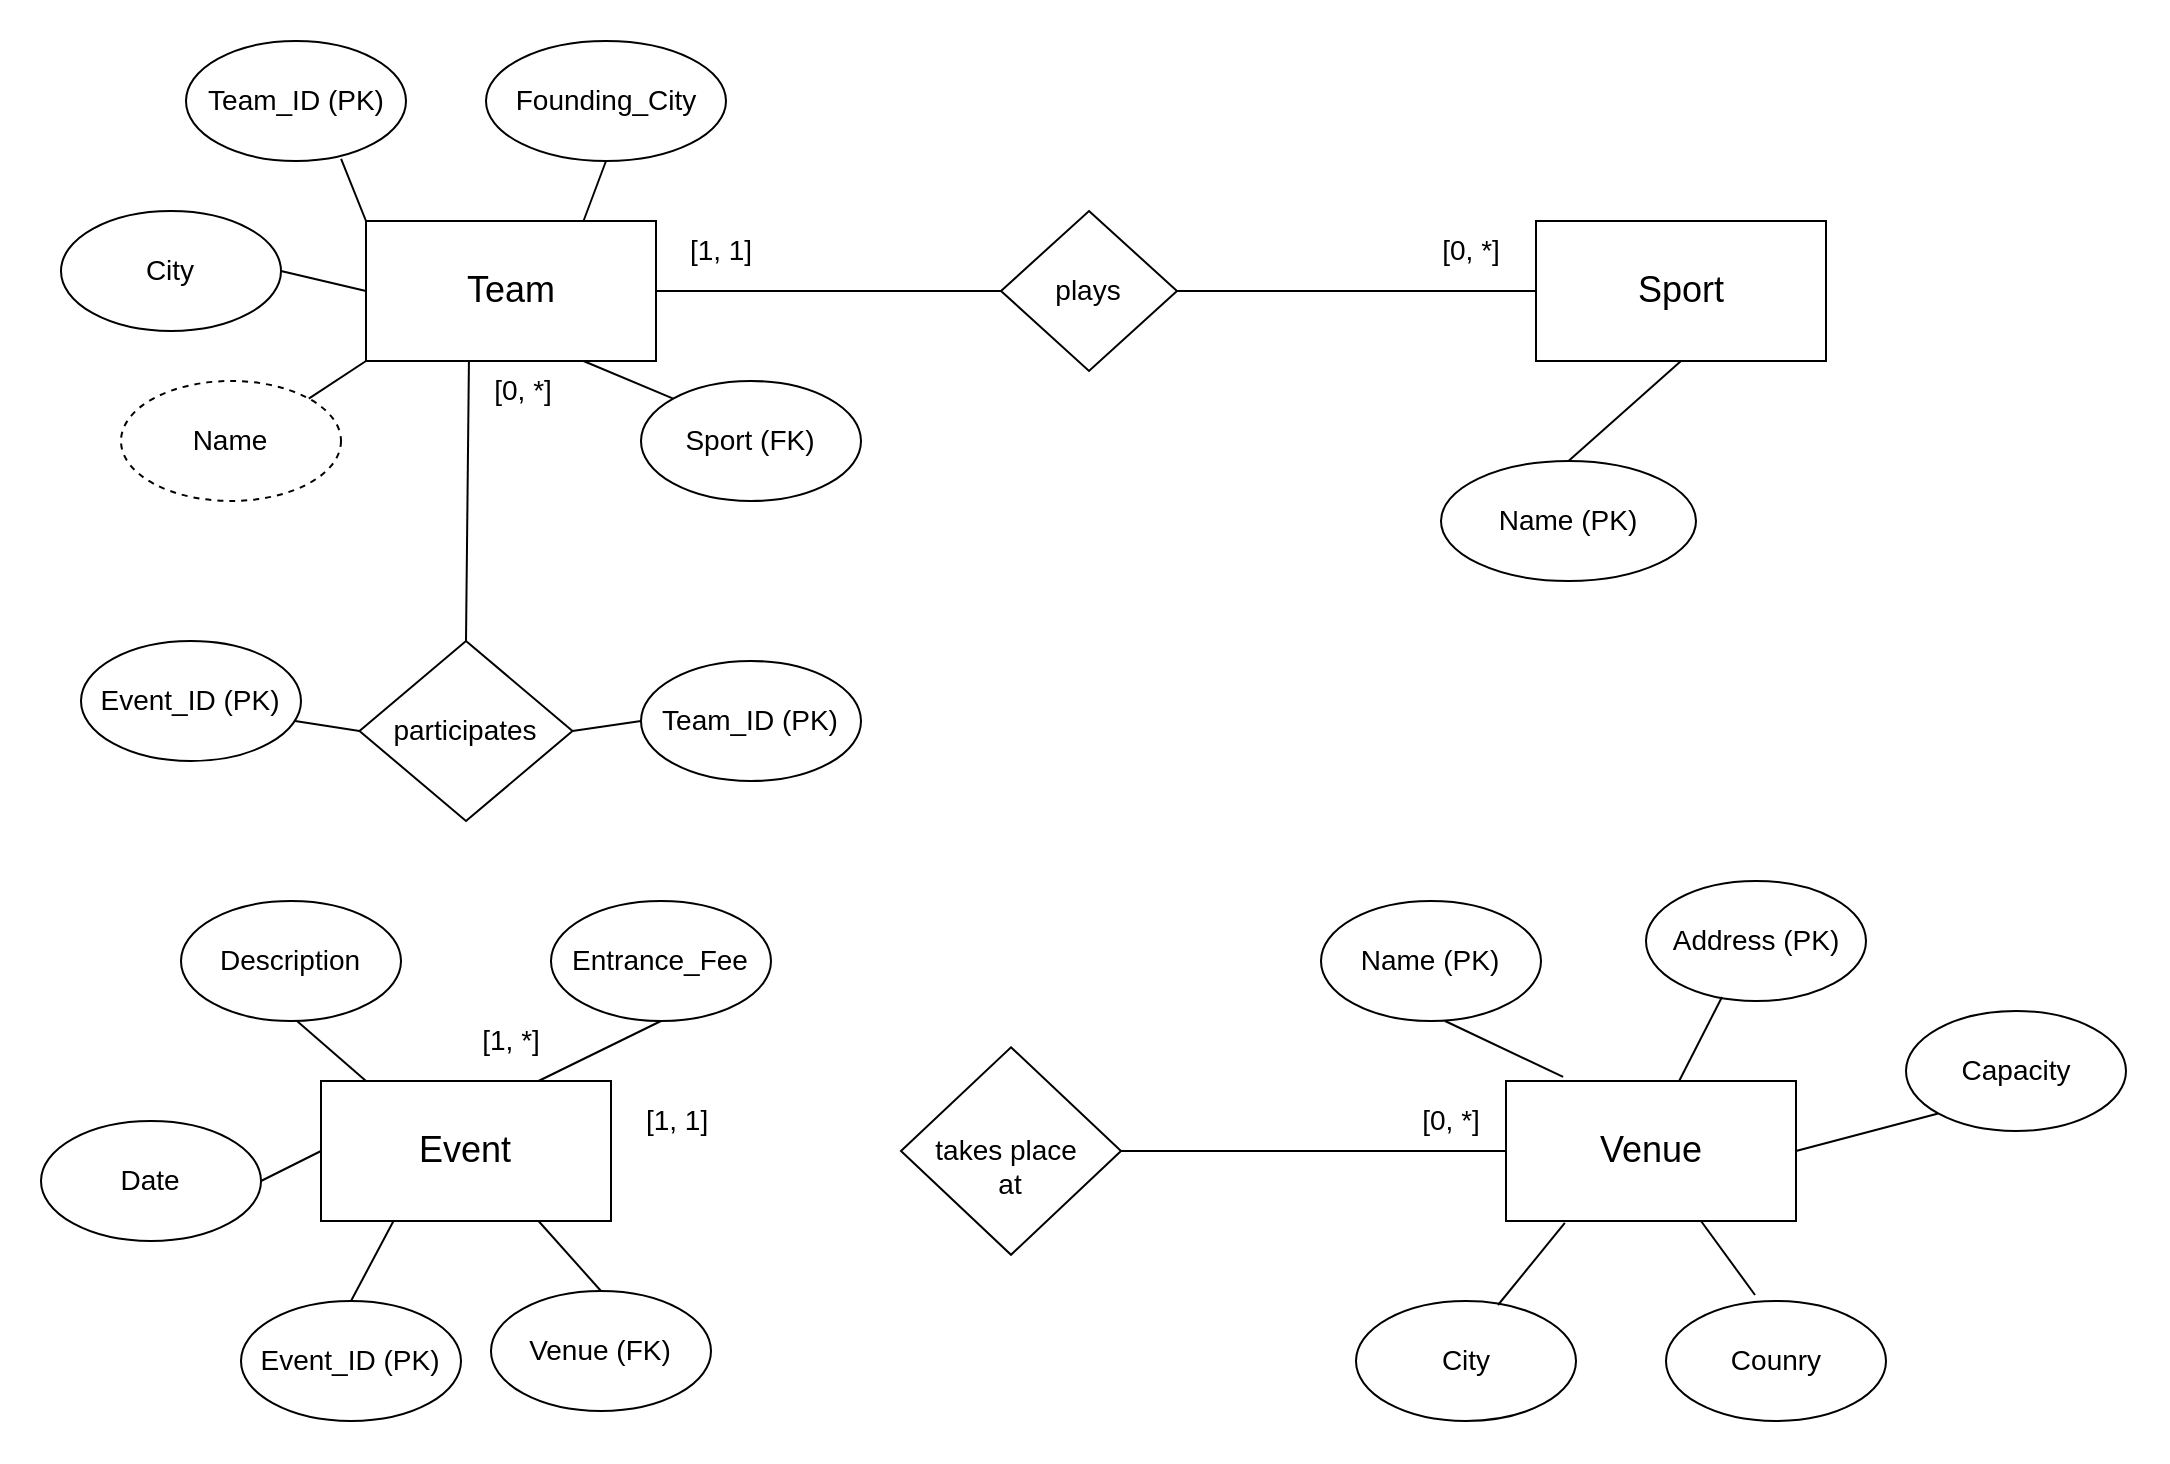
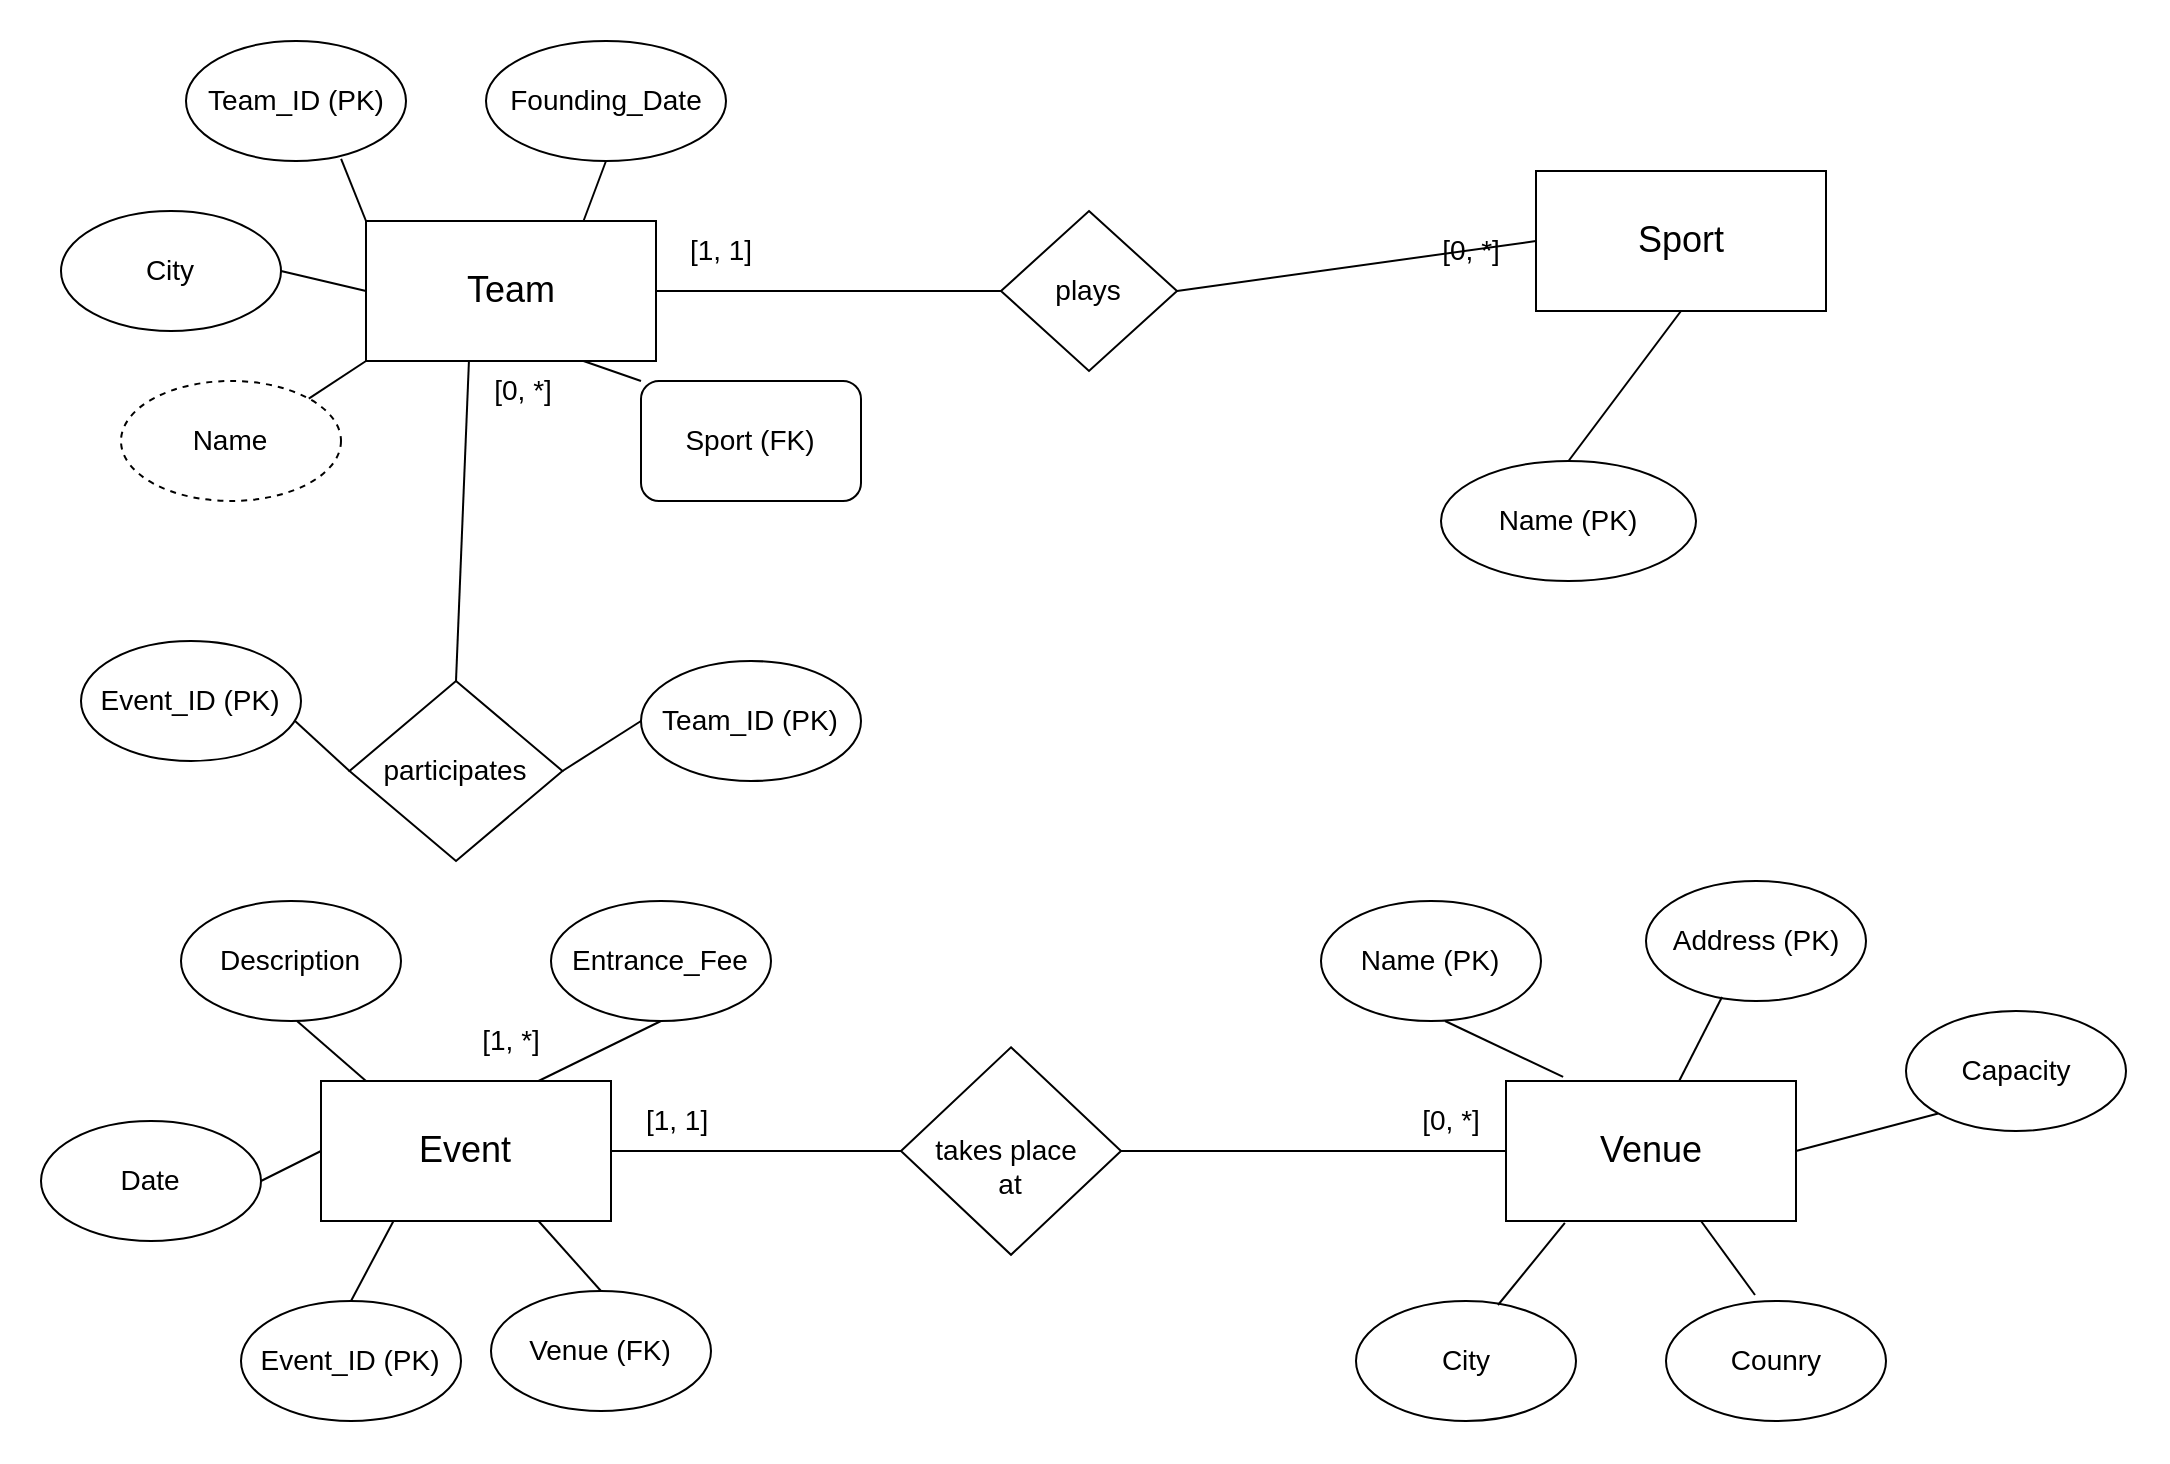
(607, 101) -> (607, 101)
(1681, 291) -> (1681, 241)
(751, 441) -> (751, 441)
(466, 731) -> (456, 771)
none -> (756, 1151)
